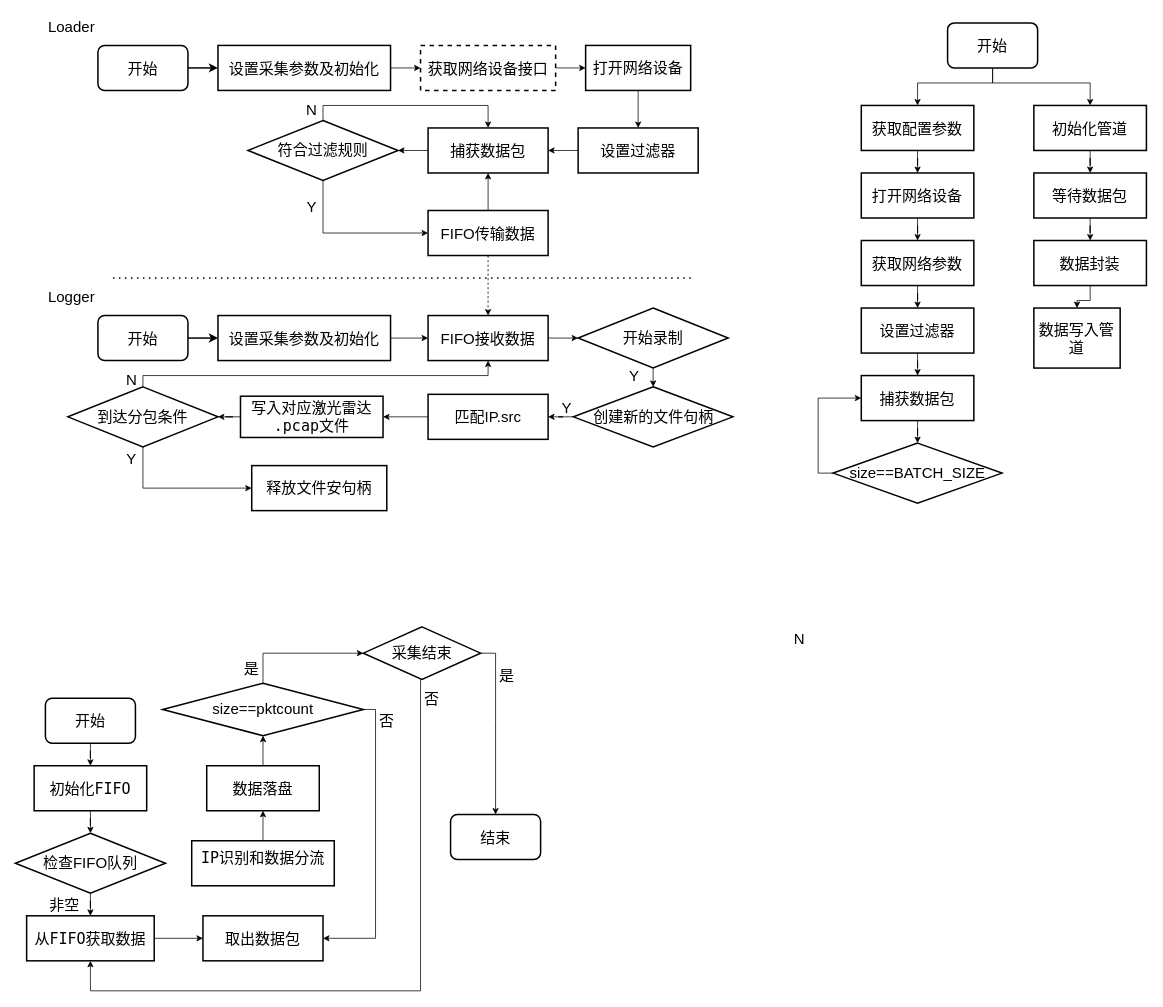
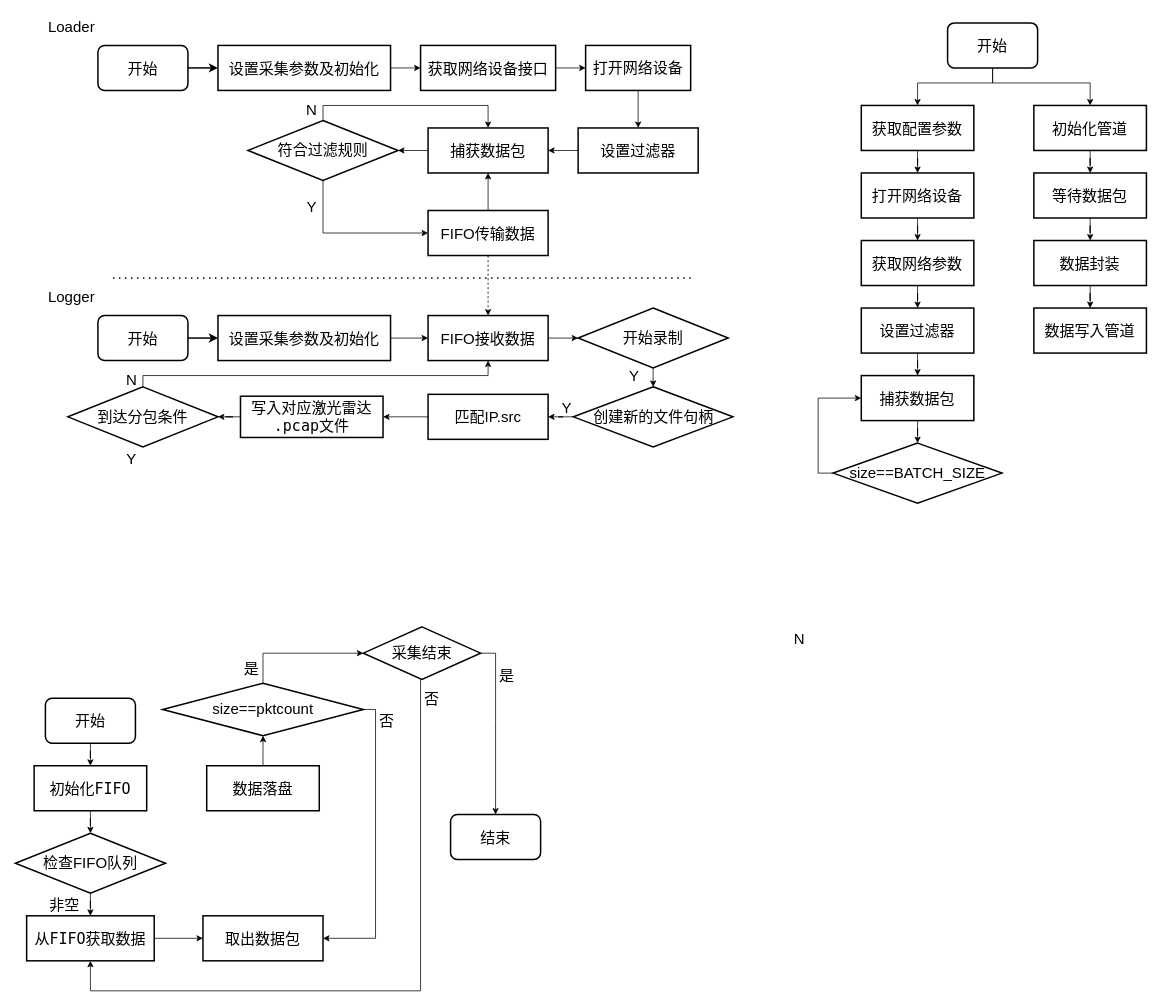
(488, 68) -> (488, 68)
(1077, 338) -> (1090, 330)
(143, 487) -> none
(319, 488) -> none
(263, 817) -> none
(263, 863) -> none
